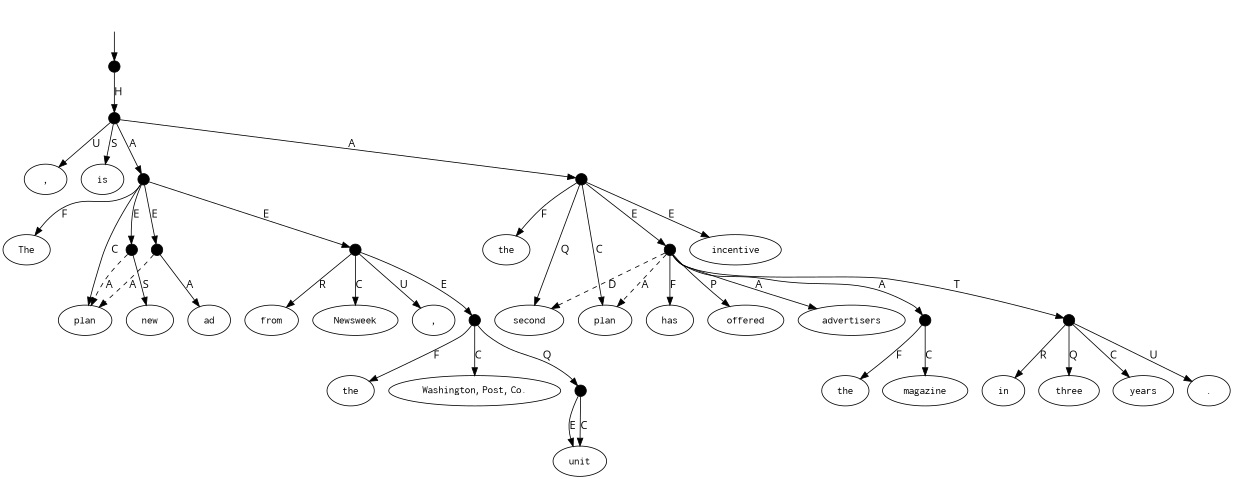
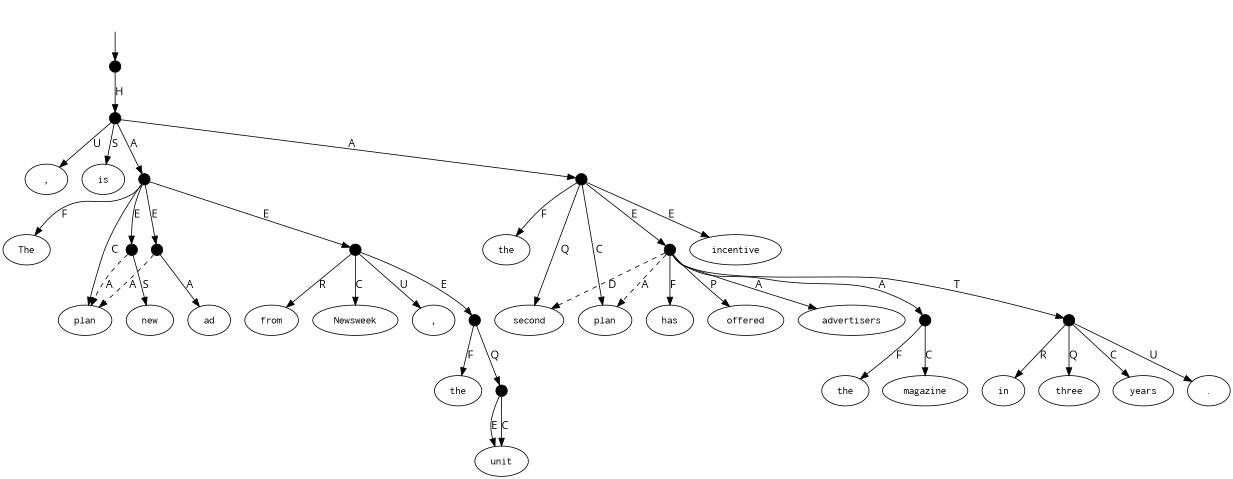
(475, 391) -> none
